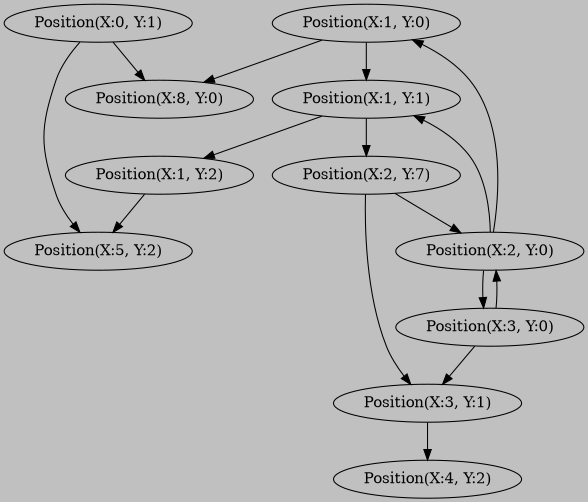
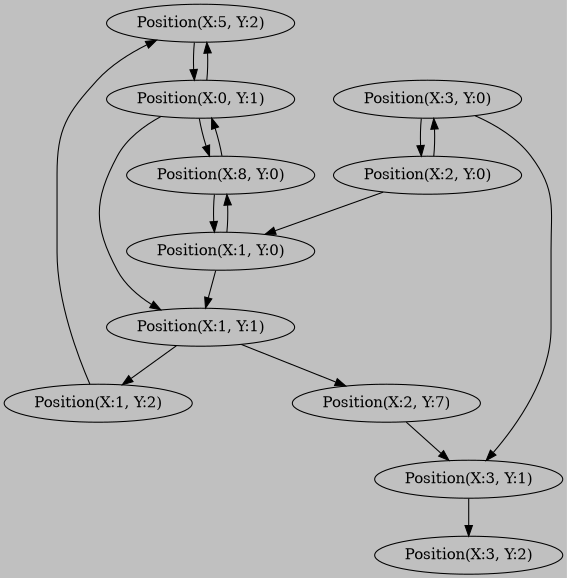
none -> (194, 56)
none -> (219, 142)
(475, 165) -> (100, 208)
none -> (214, 208)
(423, 210) -> none
(428, 479) -> (469, 555)
